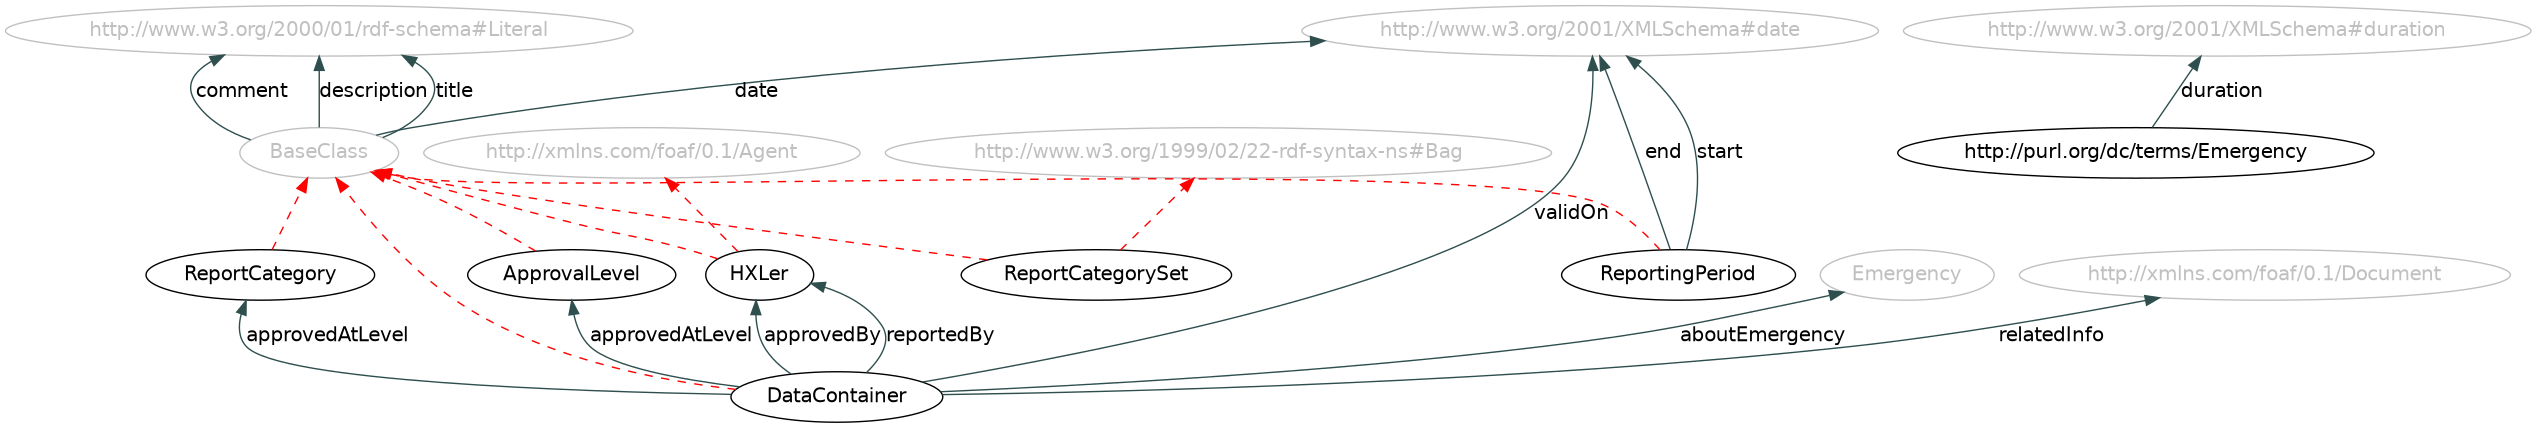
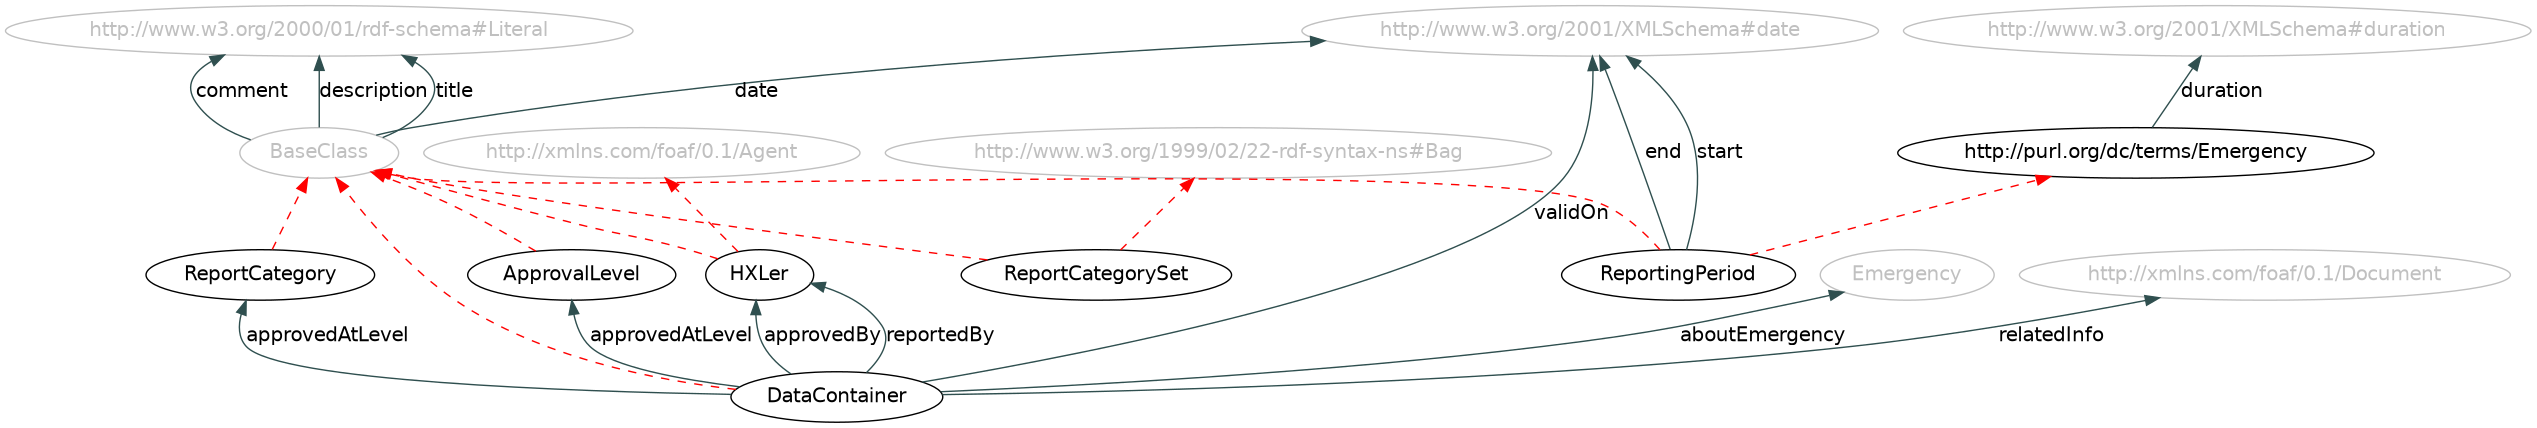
none -> (1893, 218)
